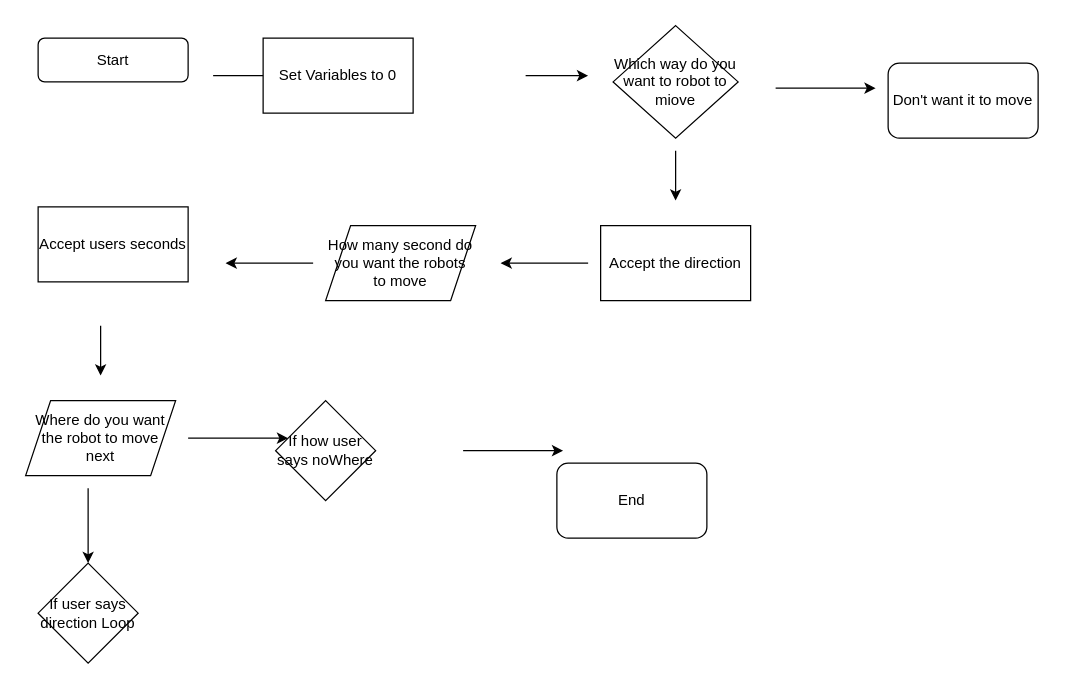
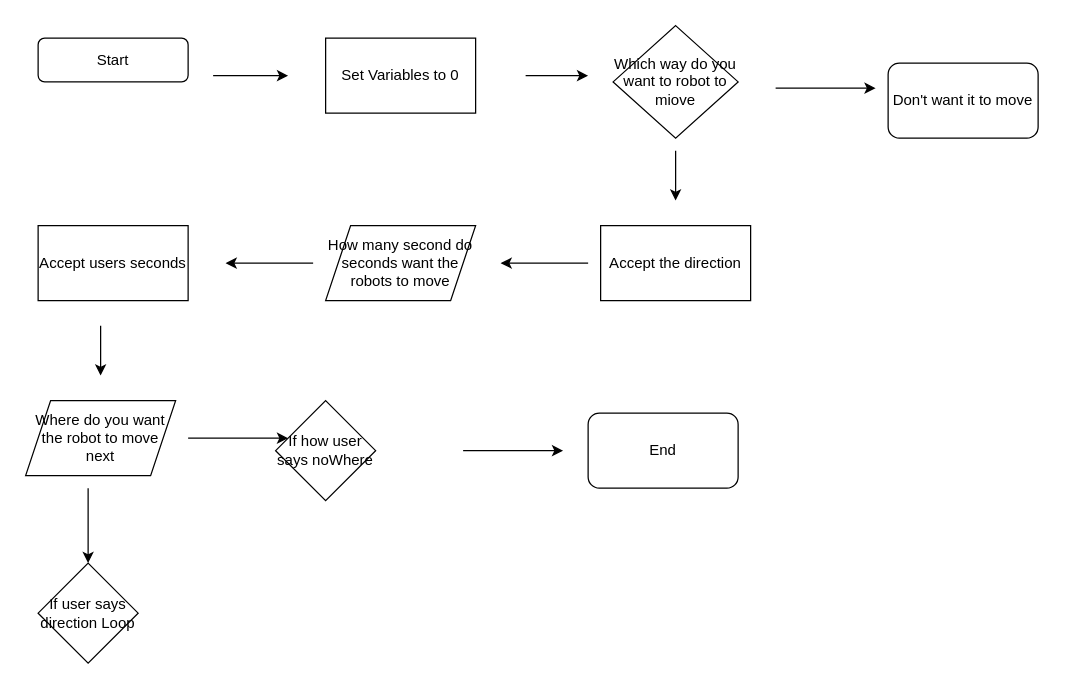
(338, 76) -> (401, 76)
(113, 244) -> (113, 263)
(401, 263) -> (401, 263)
(632, 501) -> (663, 451)
